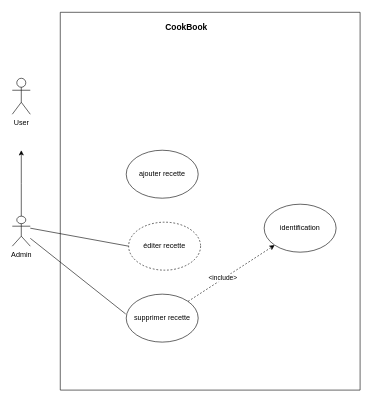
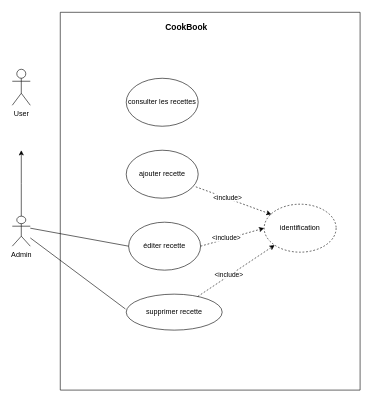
(21, 96) -> (21, 87)
none -> (162, 102)
none -> (225, 198)
(300, 228) -> (300, 228)
none -> (230, 238)
(165, 246) -> (165, 246)
(162, 318) -> (174, 312)
